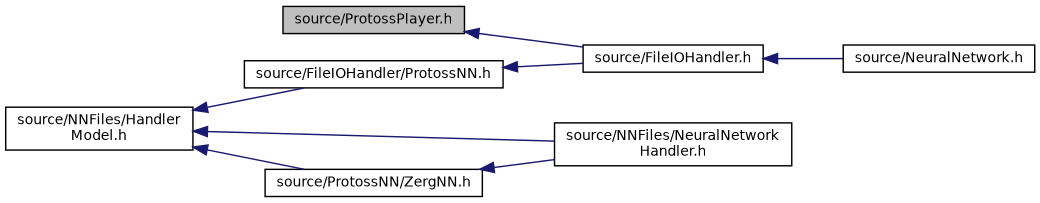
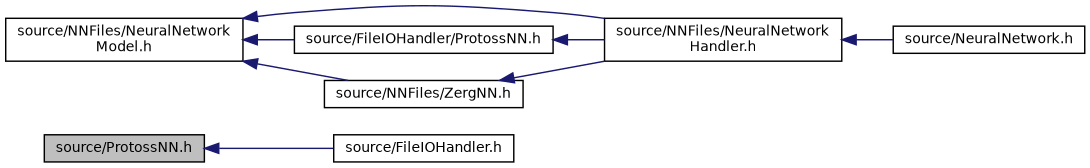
(374, 20) -> (124, 148)
(810, 59) -> (875, 40)
(550, 65) -> (586, 40)
(99, 129) -> (124, 40)
(374, 183) -> (424, 94)
